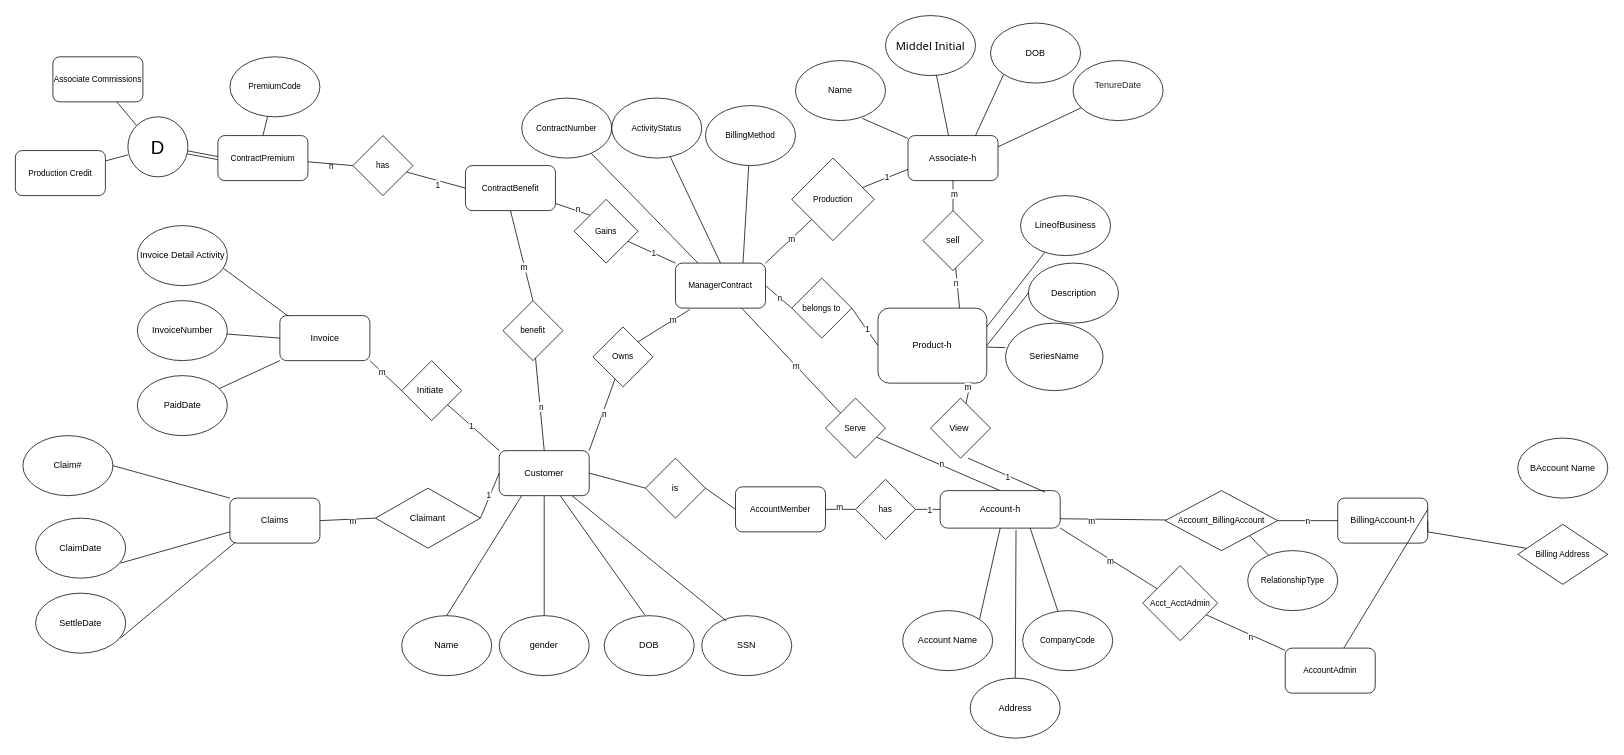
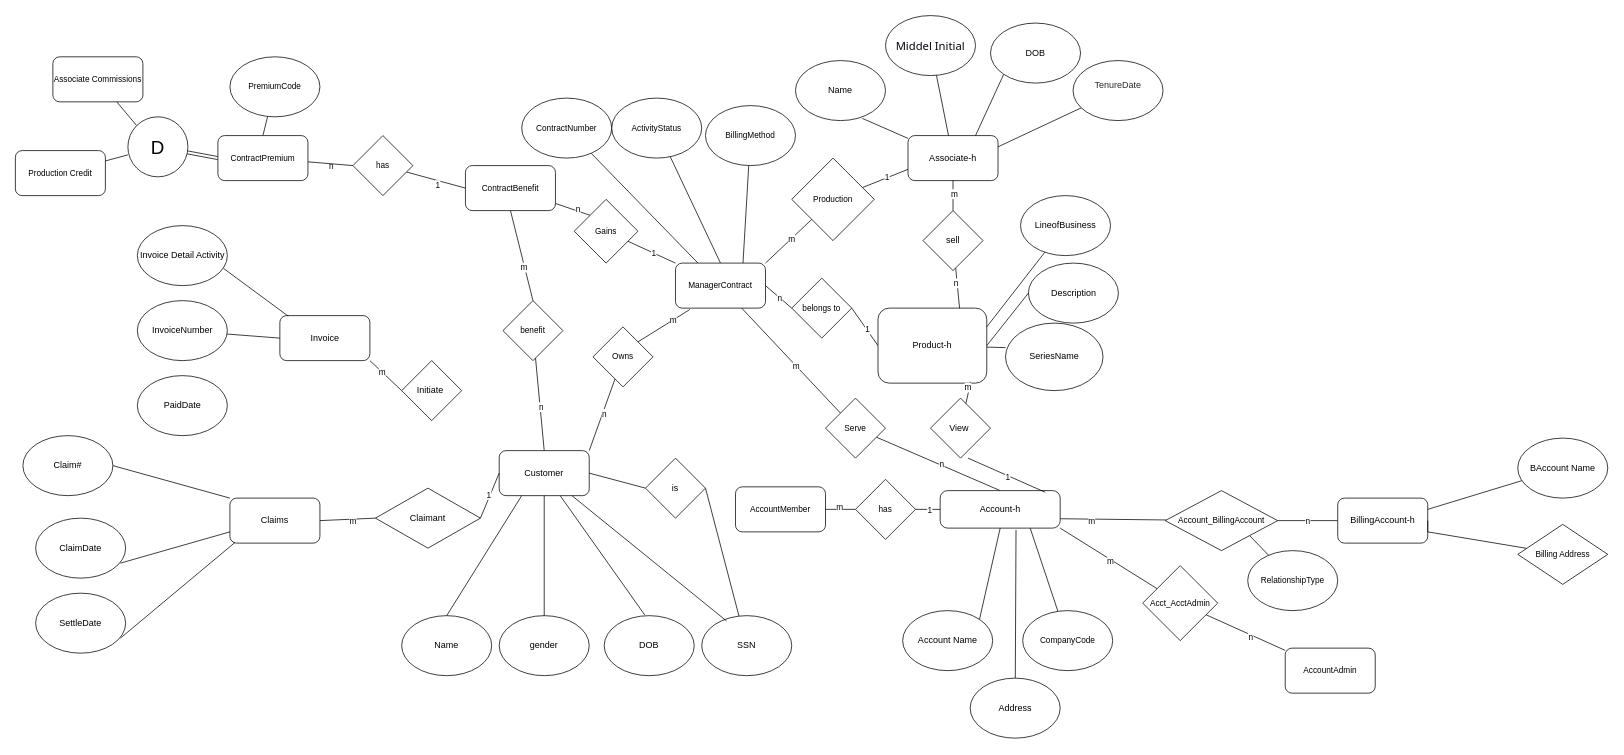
(250, 374) -> none
(474, 428) -> none
(720, 498) -> (722, 552)
(1386, 578) -> (1475, 495)
